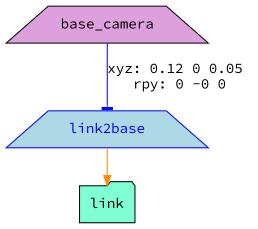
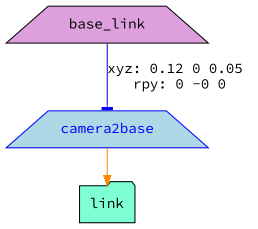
(107, 25) -> (107, 25)
(107, 129) -> (107, 129)
